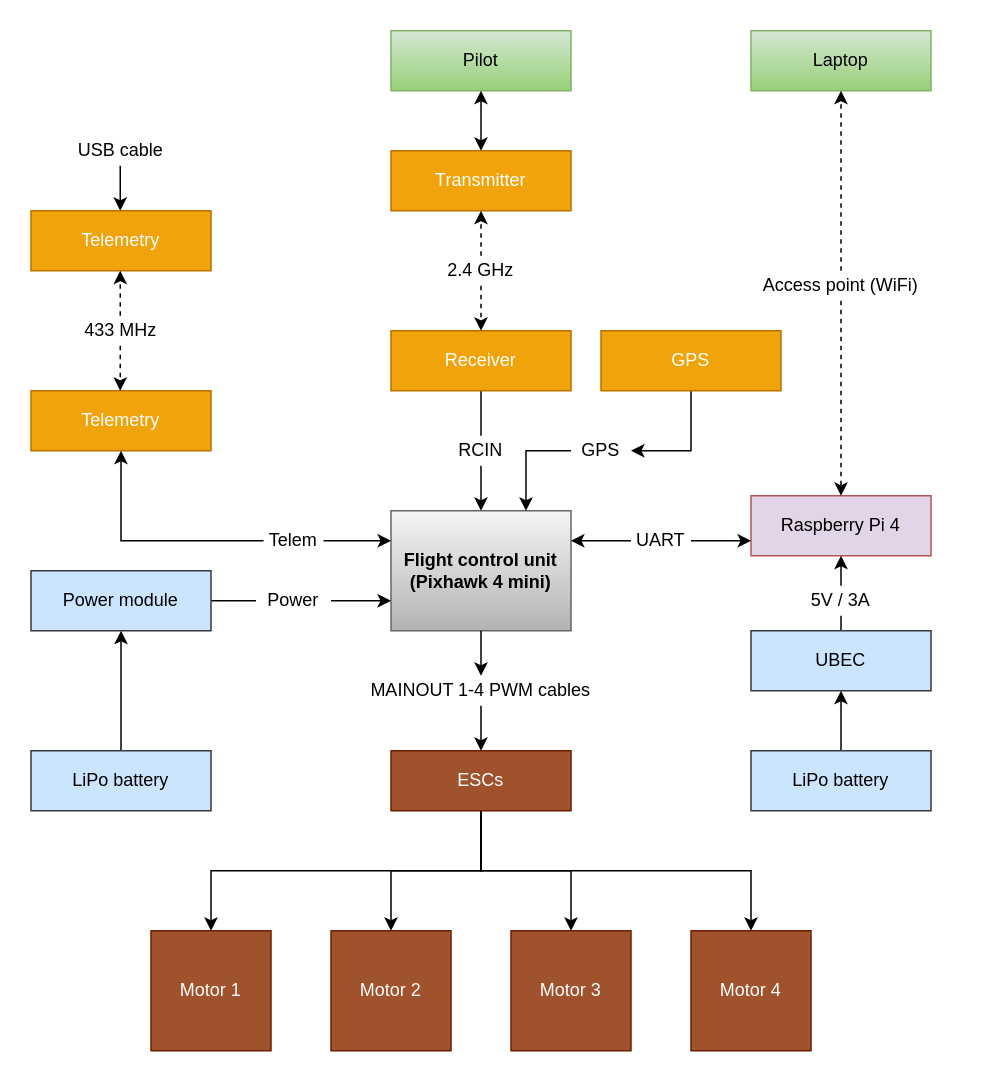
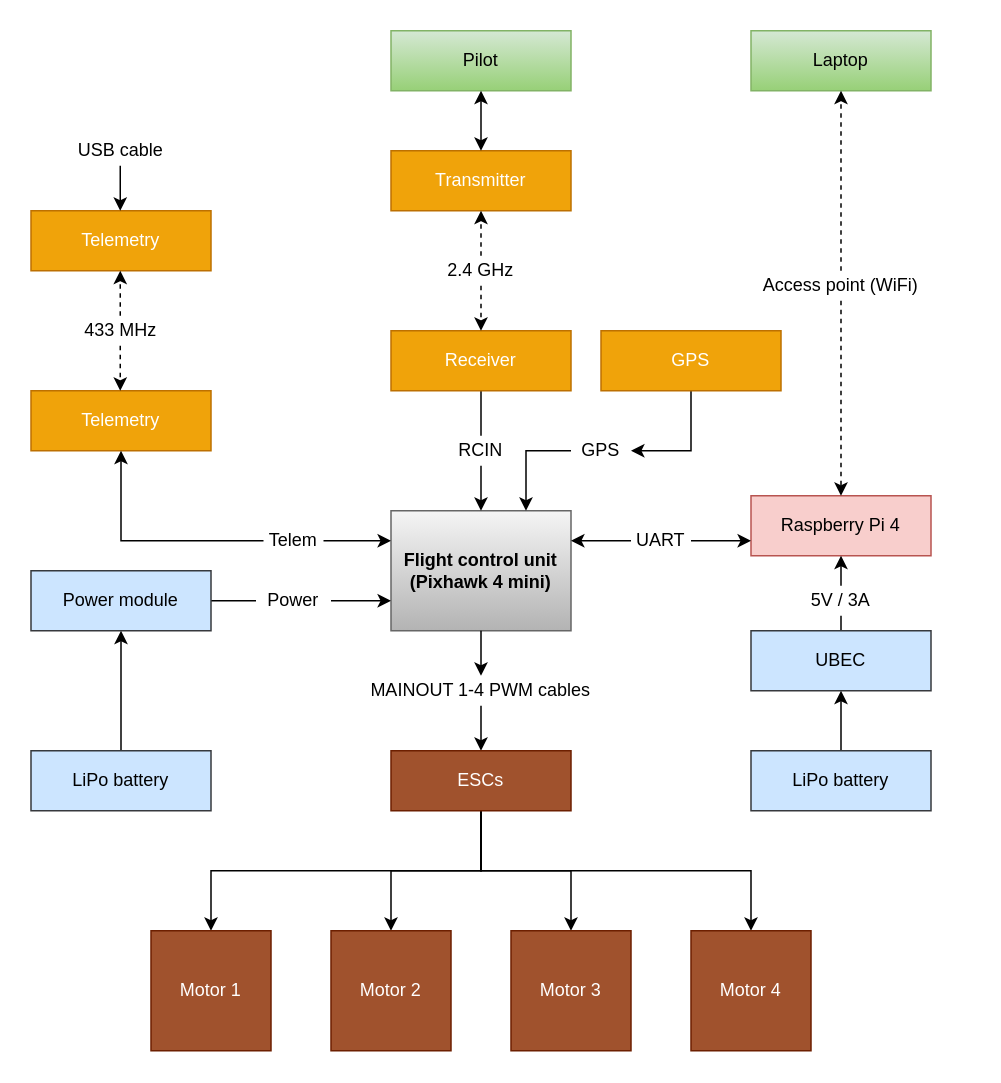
(841, 526) -> (841, 526)
